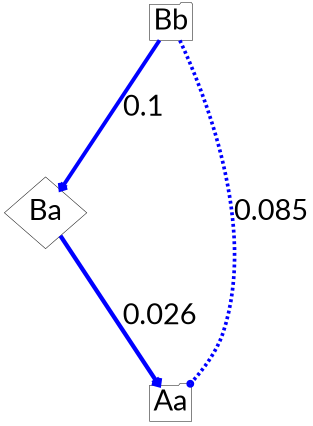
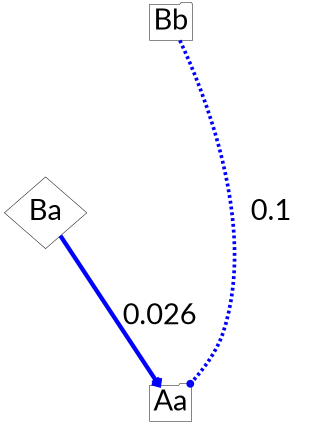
(112, 113) -> none
(271, 213) -> (271, 213)
